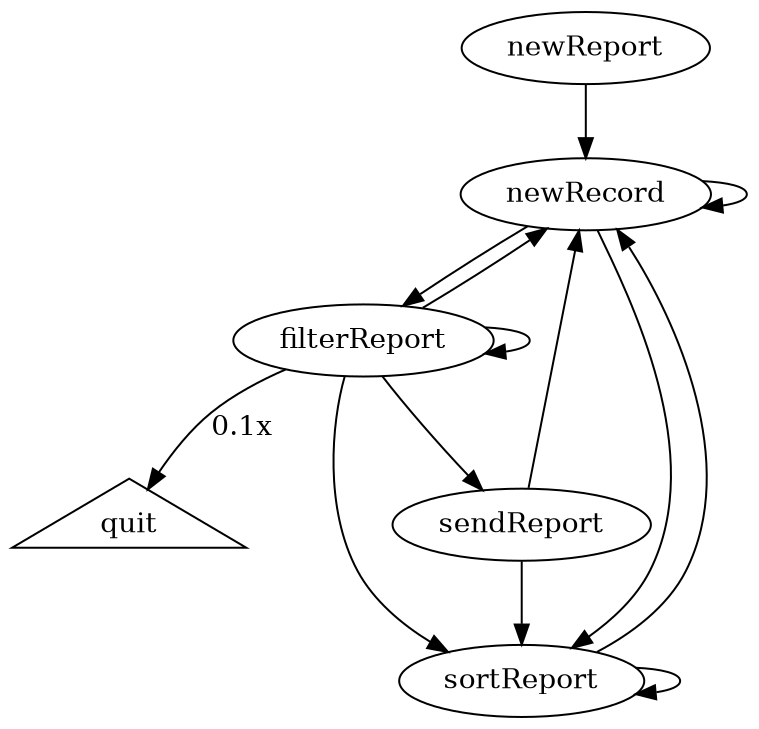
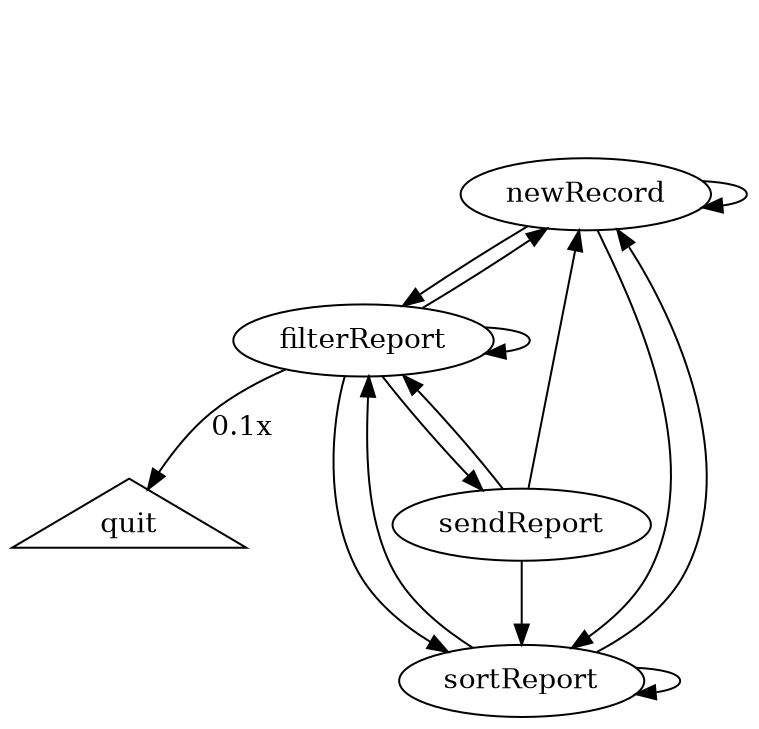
(586, 48) -> none
none -> (461, 438)
none -> (381, 540)
